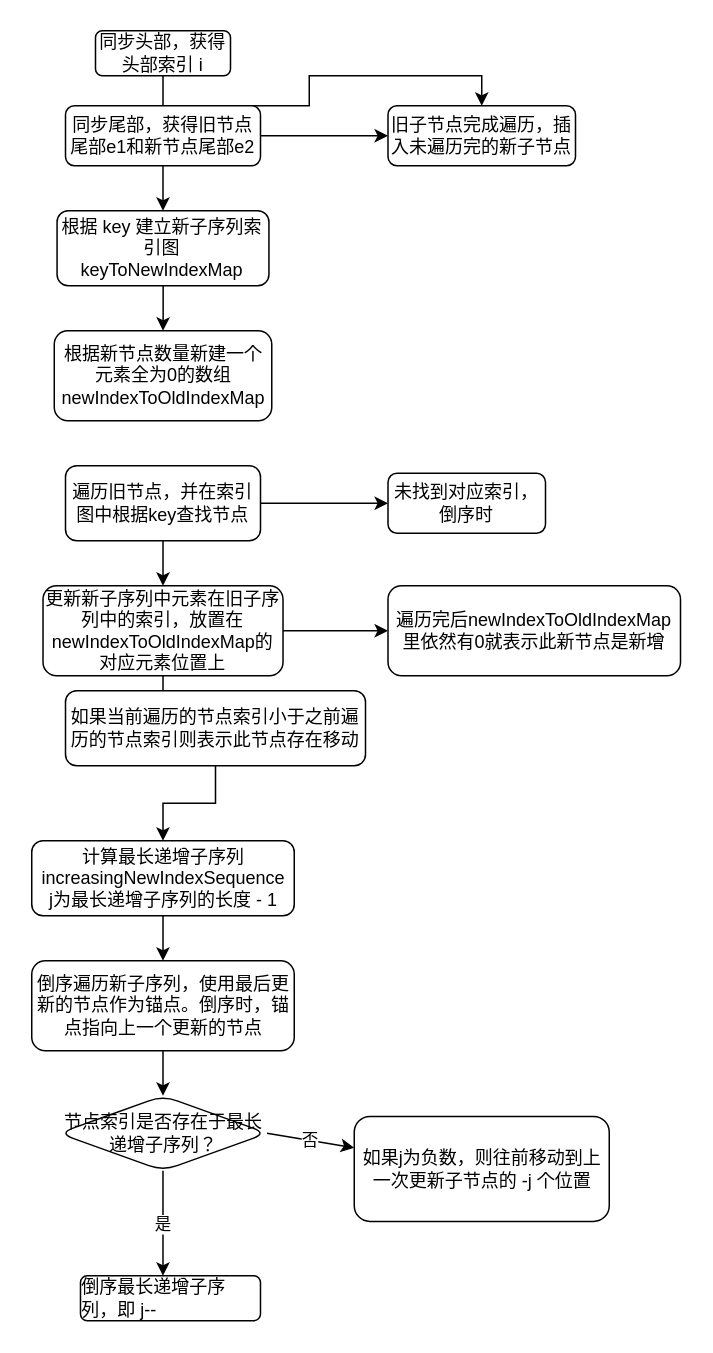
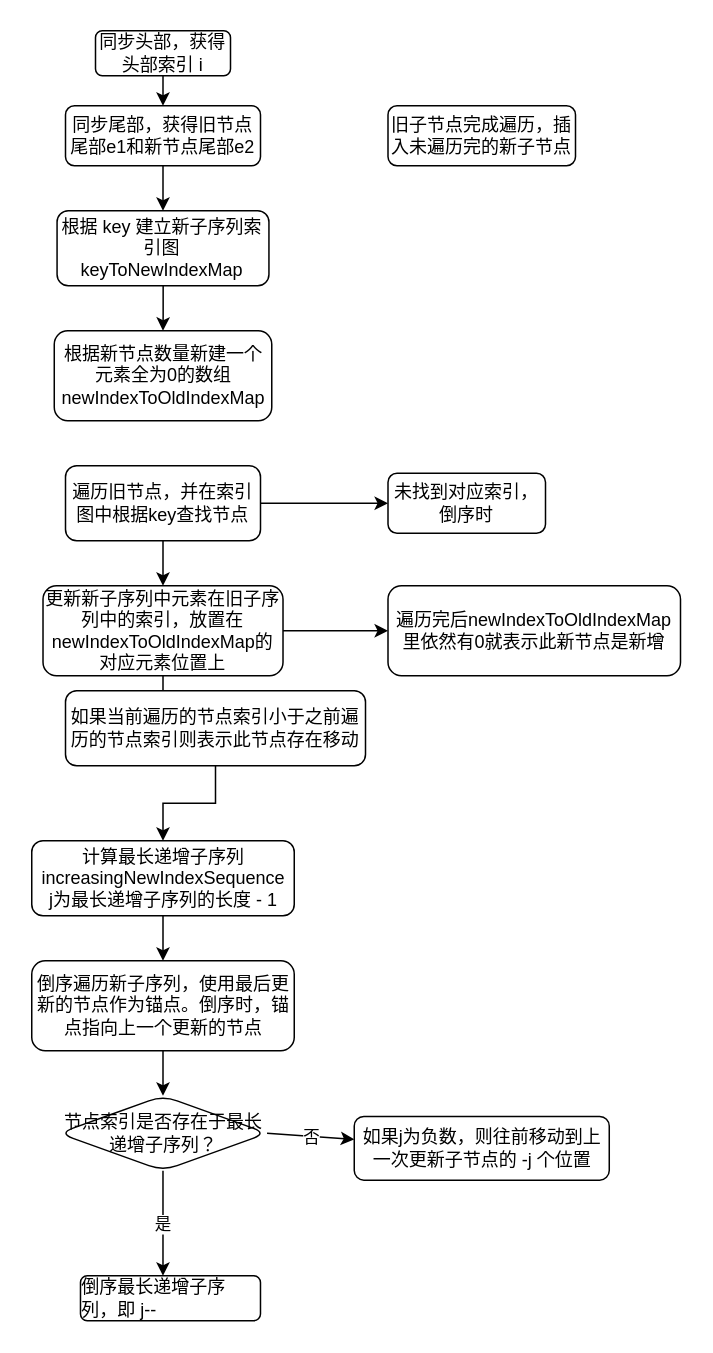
(362, 76) -> (163, 94)
(319, 136) -> none
(482, 1169) -> (482, 1148)
